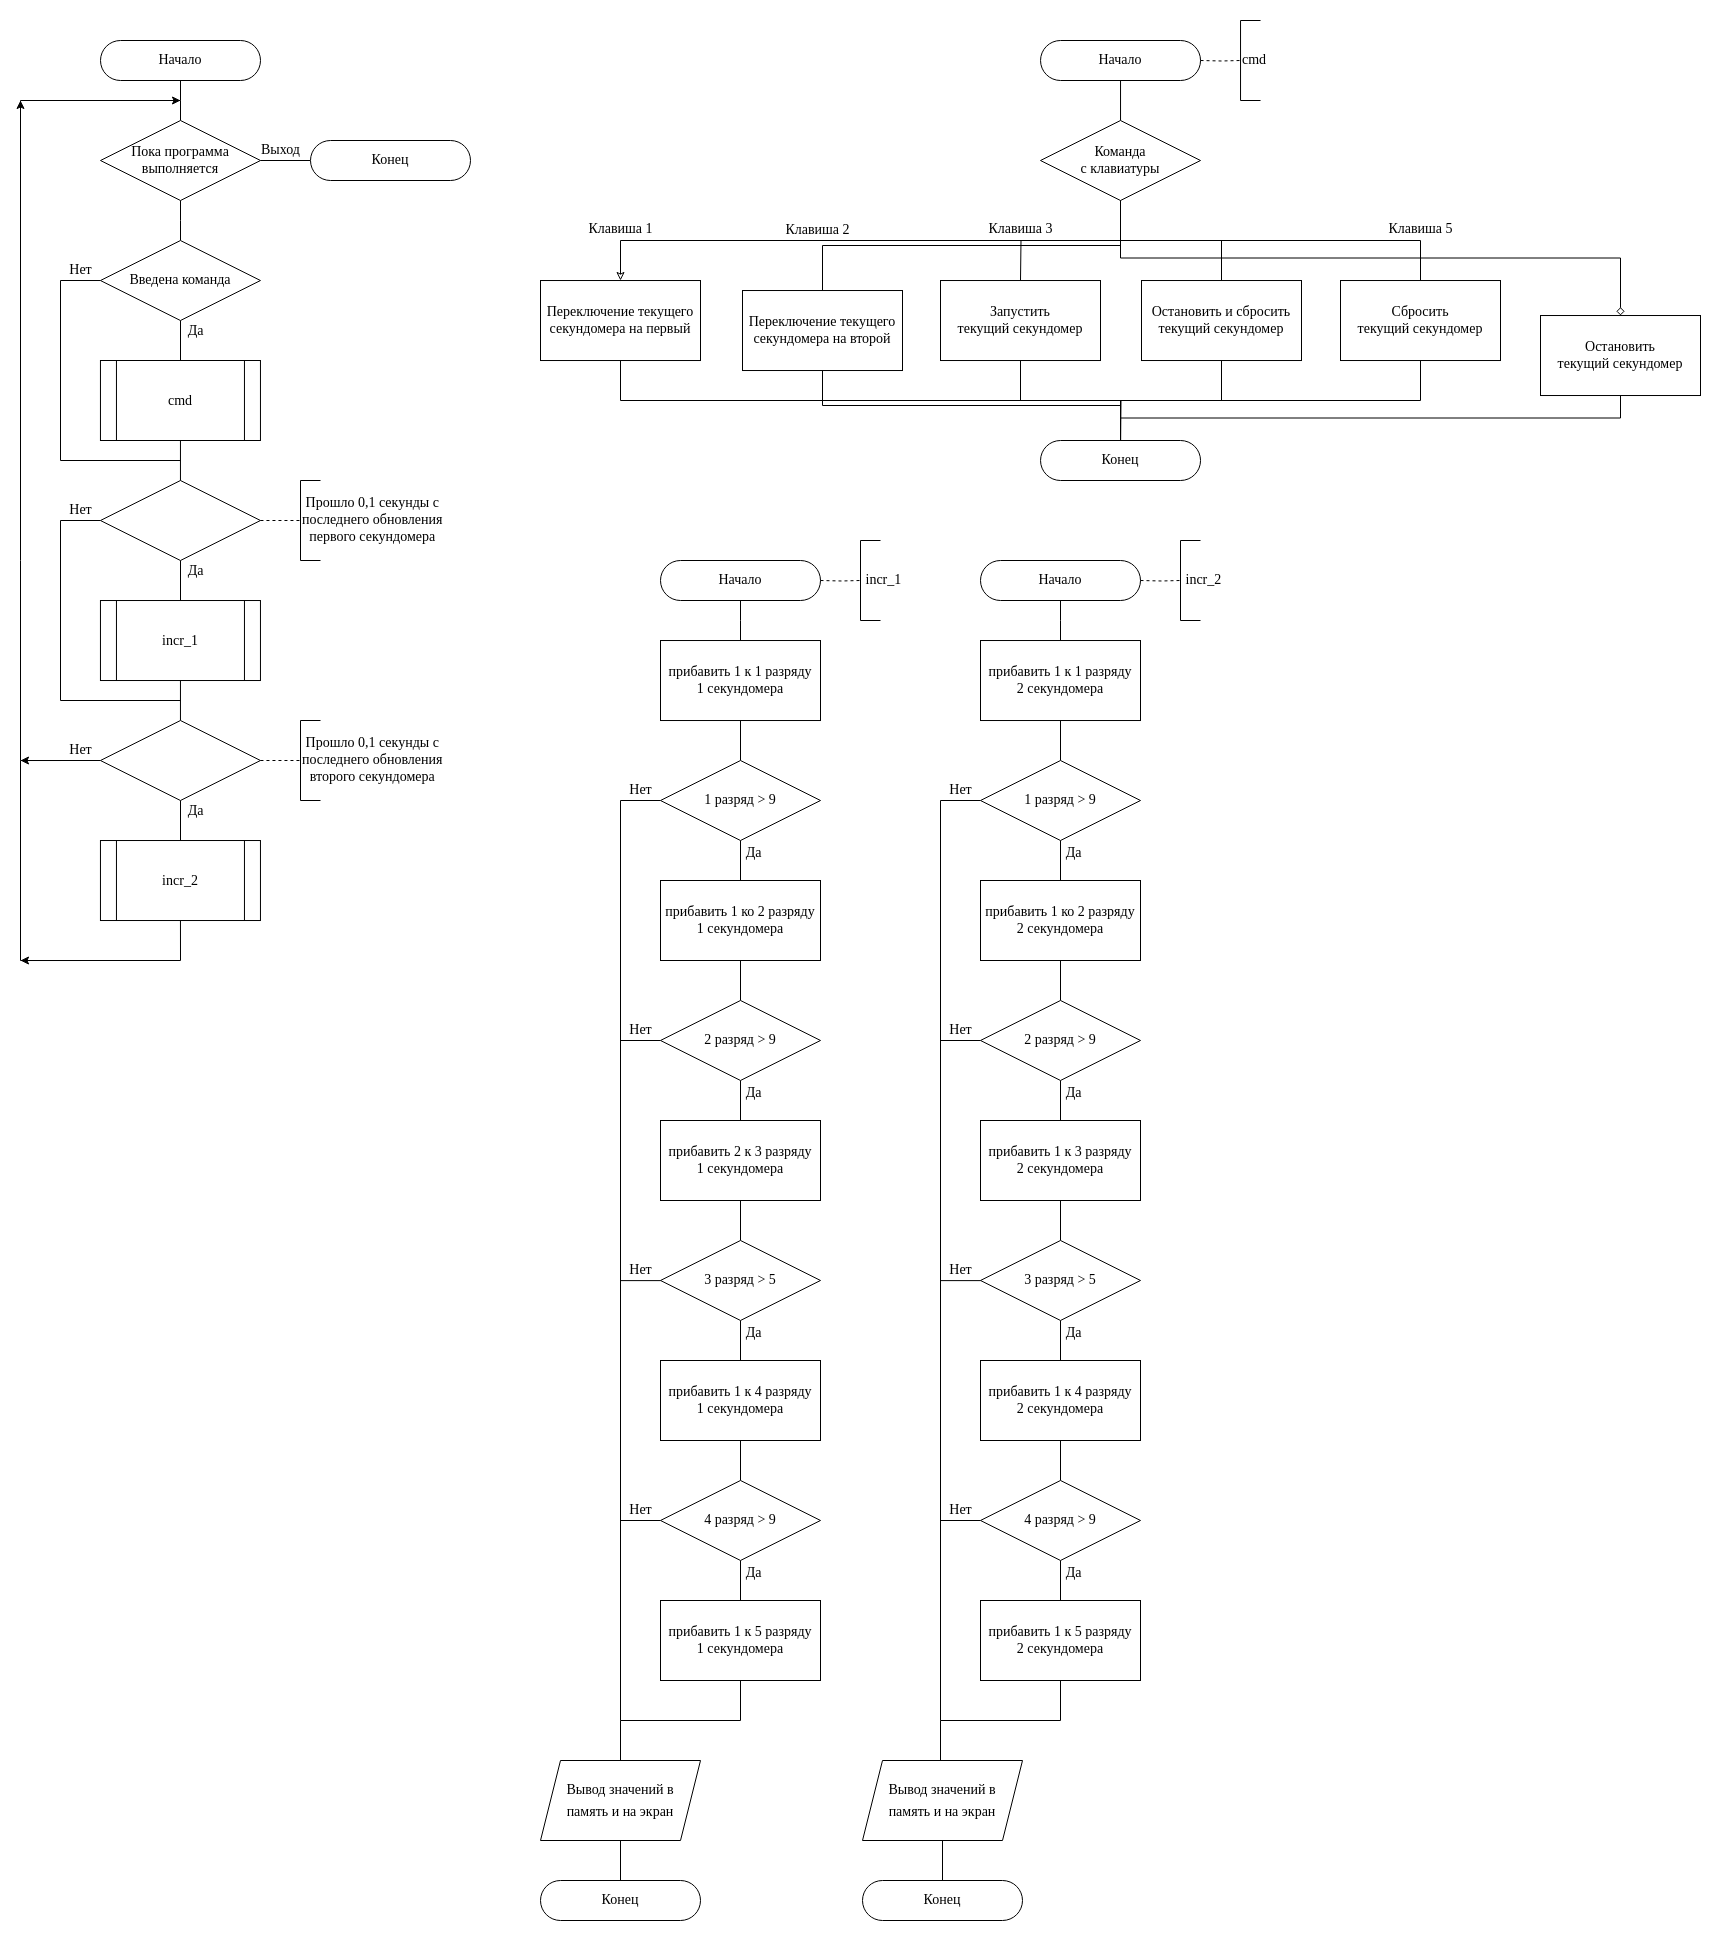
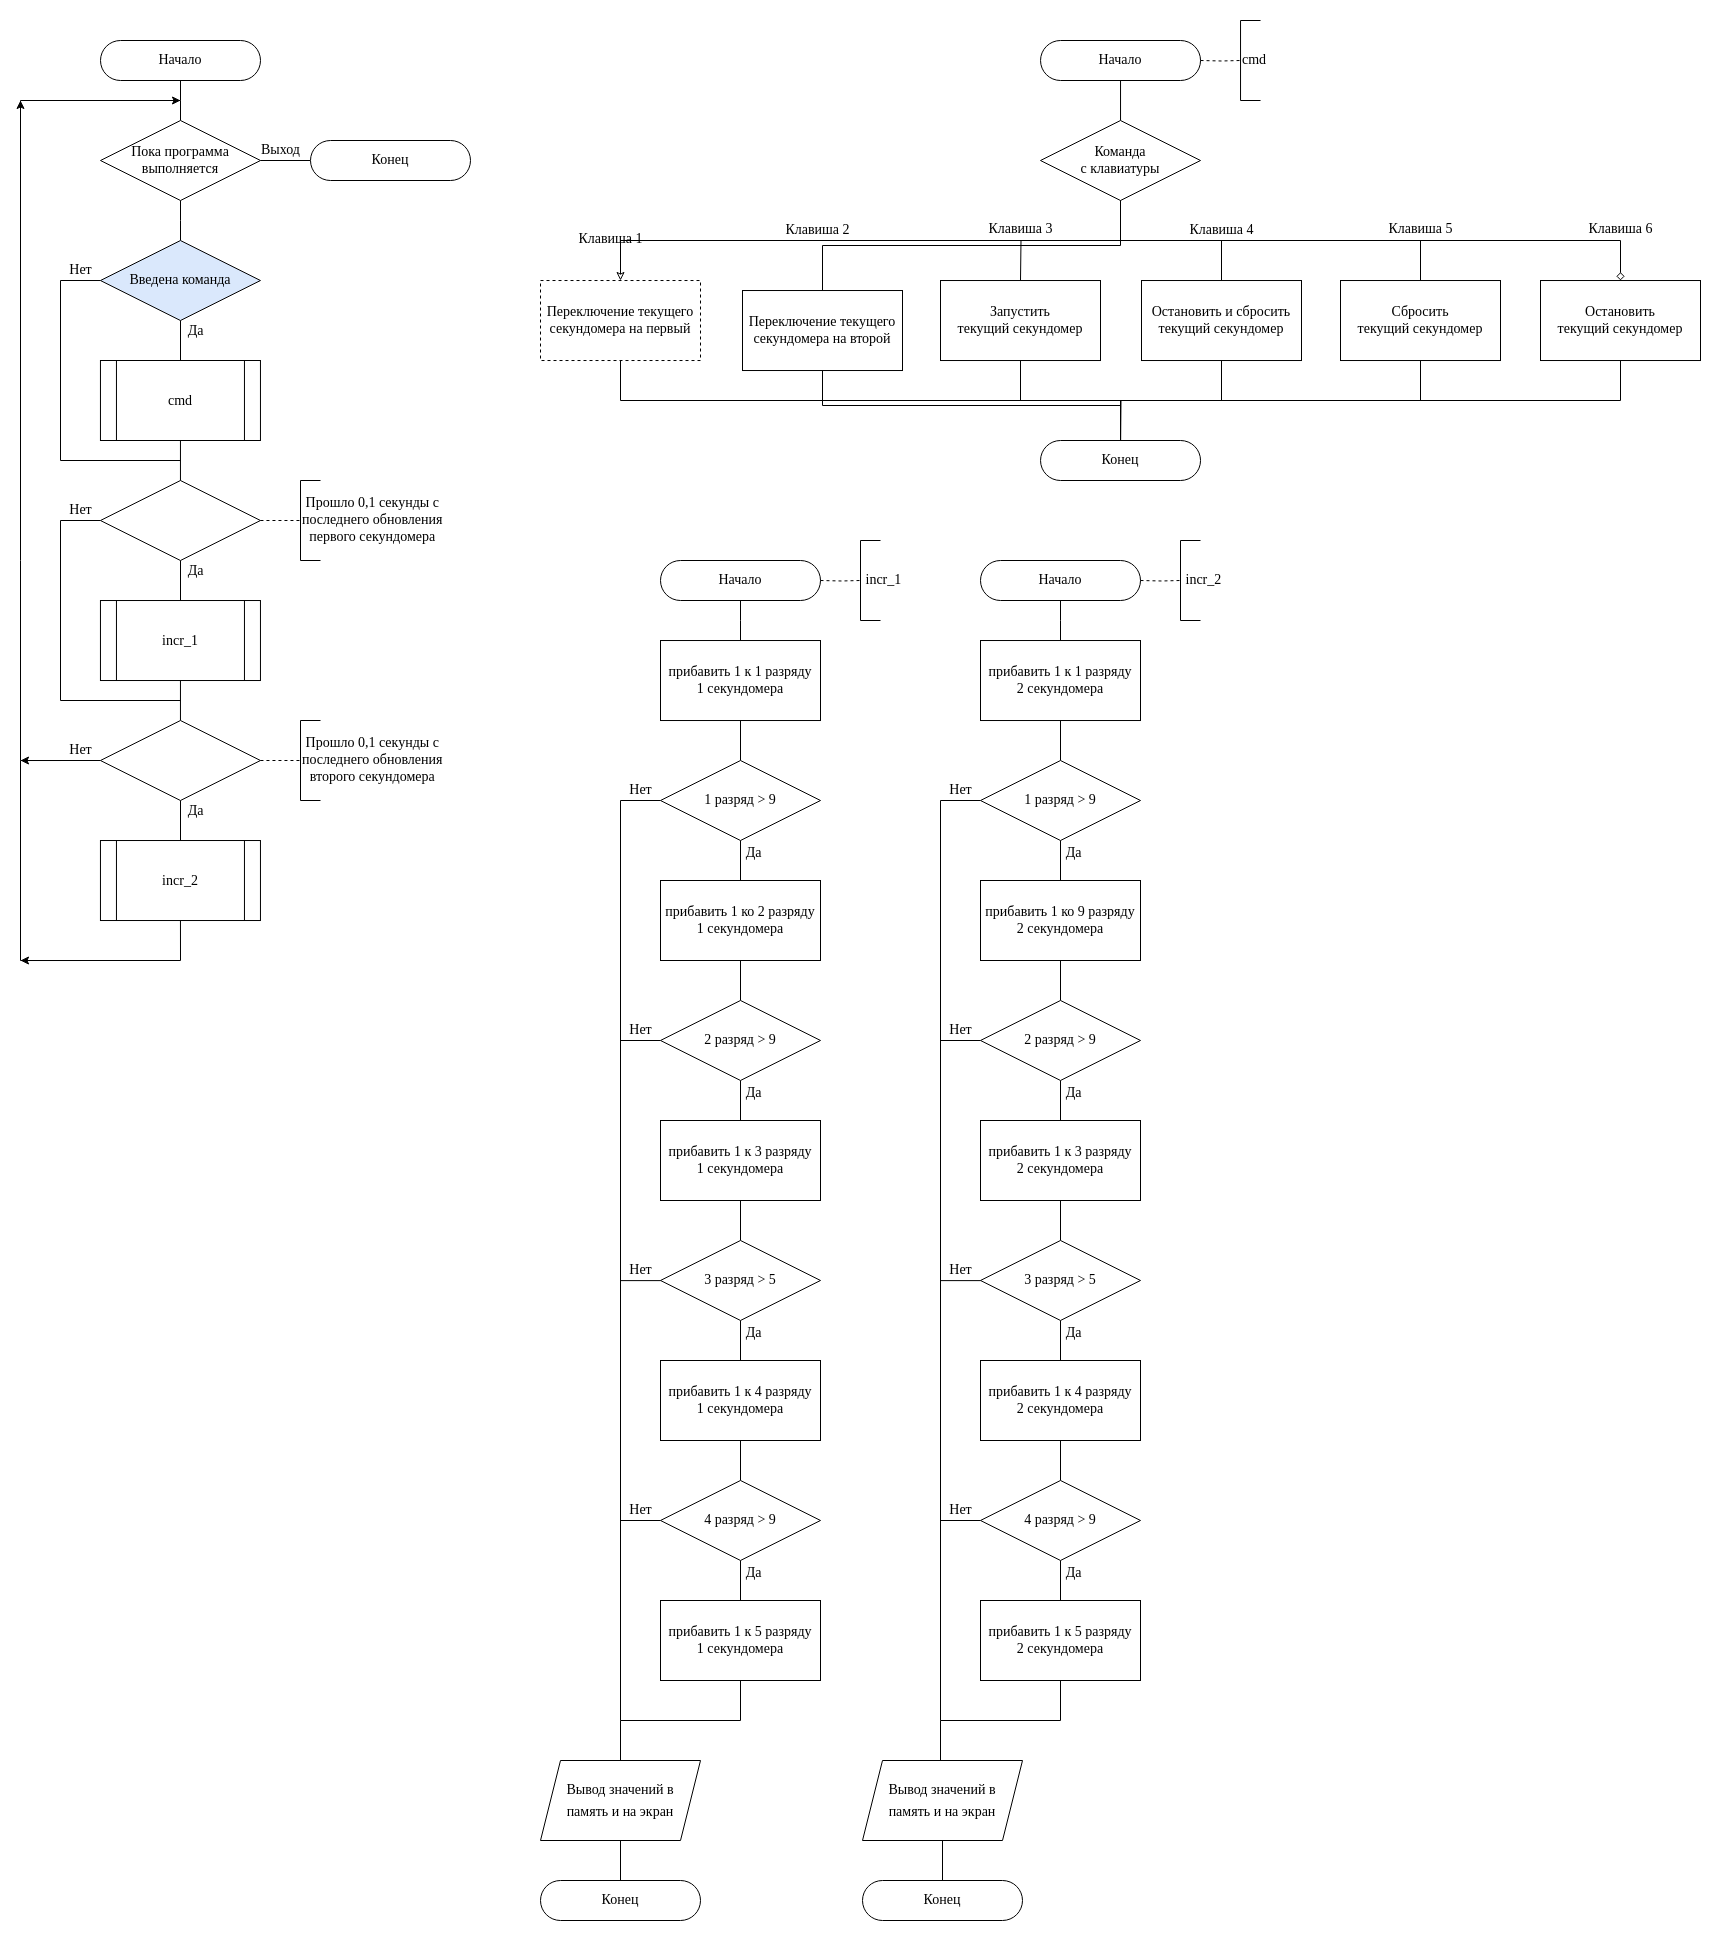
(621, 230) -> (611, 240)
none -> (1621, 230)
none -> (1222, 231)
(180, 281) -> (180, 281)
(621, 321) -> (621, 321)
(1621, 356) -> (1621, 321)
(1061, 921) -> (1061, 921)
(741, 1161) -> (741, 1161)
